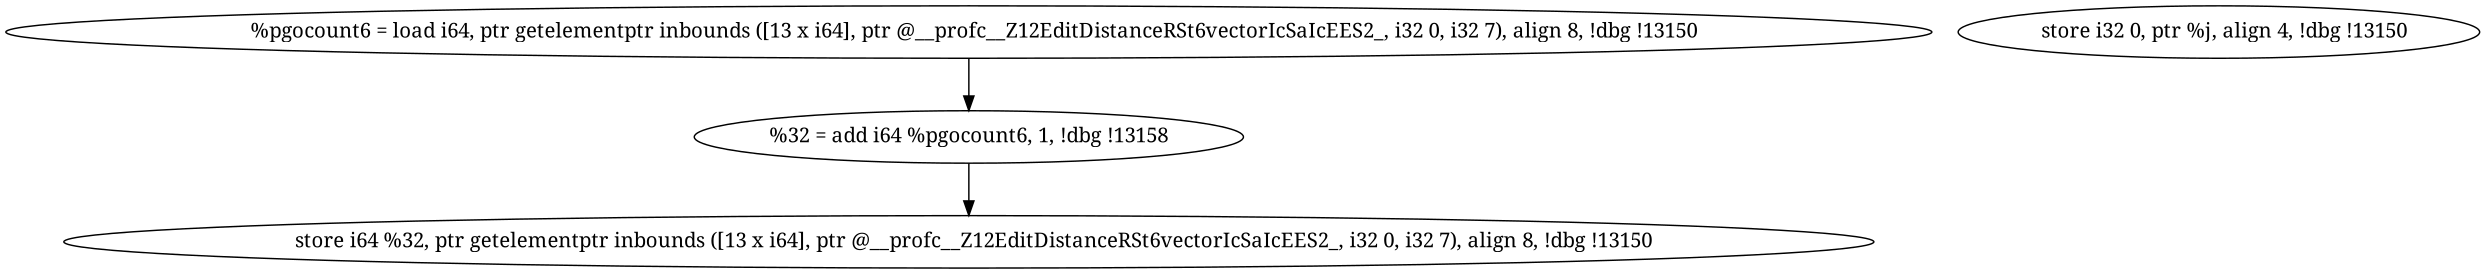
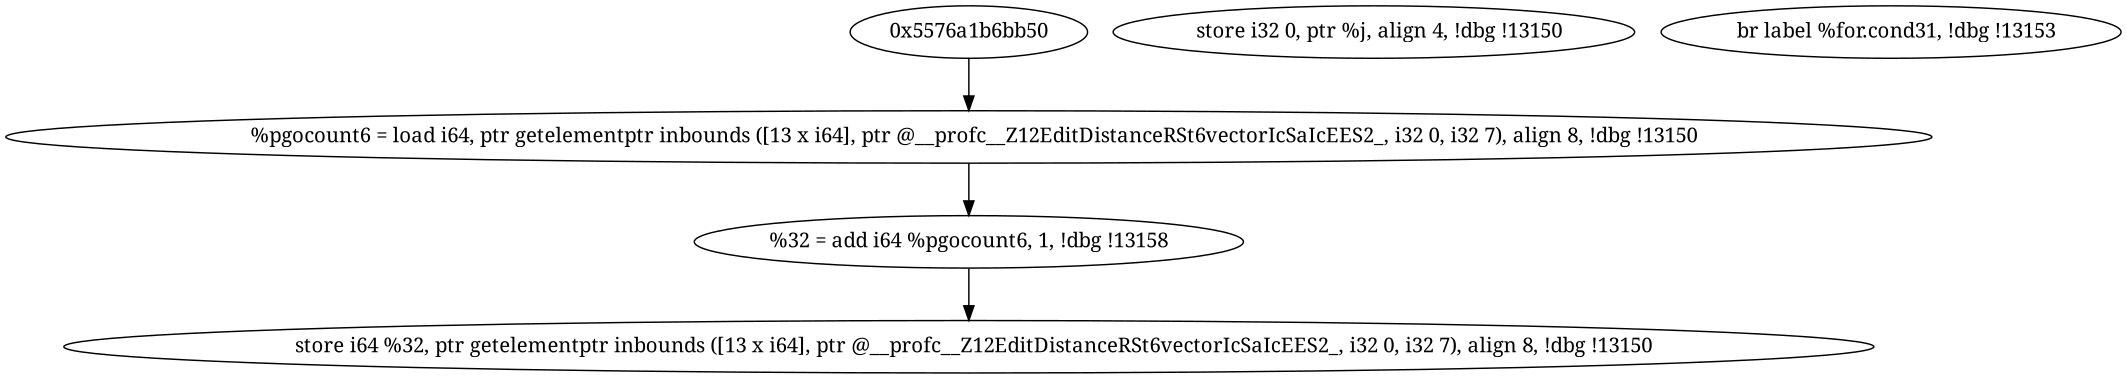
none -> (969, 32)
none -> (1891, 32)
